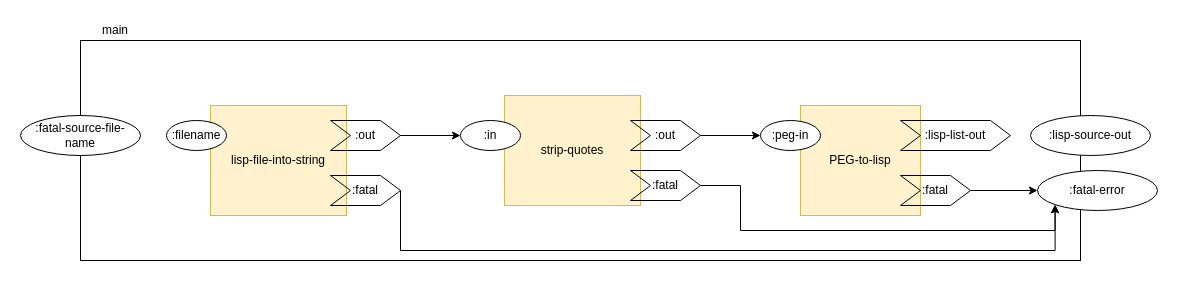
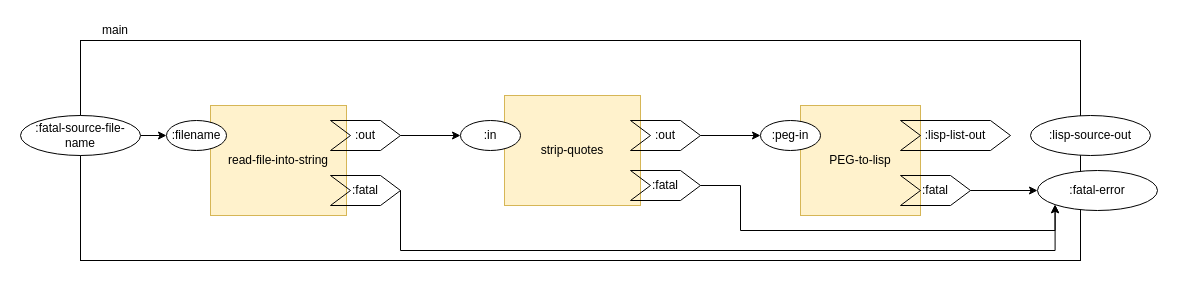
none -> (150, 136)
(279, 161) -> (279, 161)
